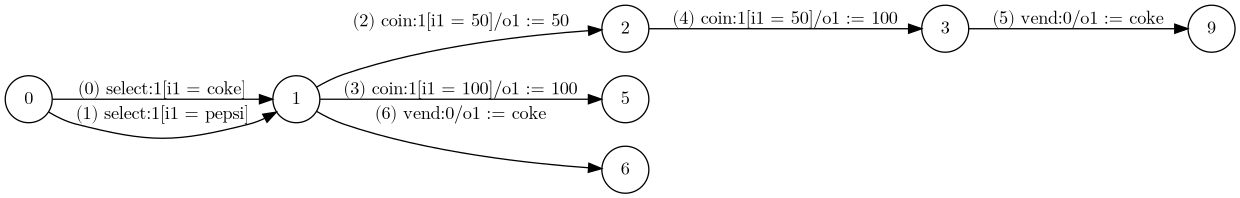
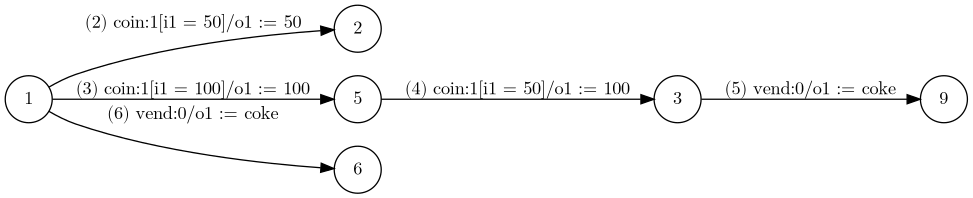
(779, 29) -> (511, 99)
(29, 99) -> none
